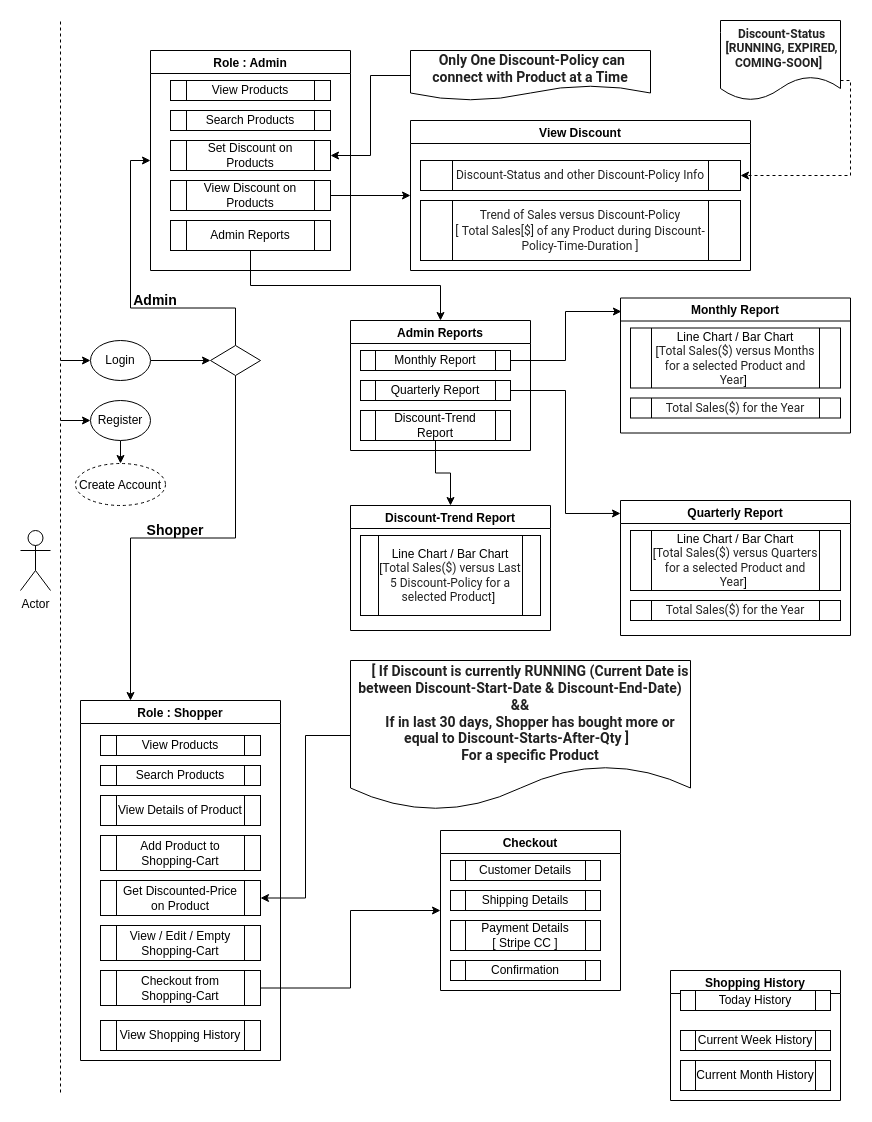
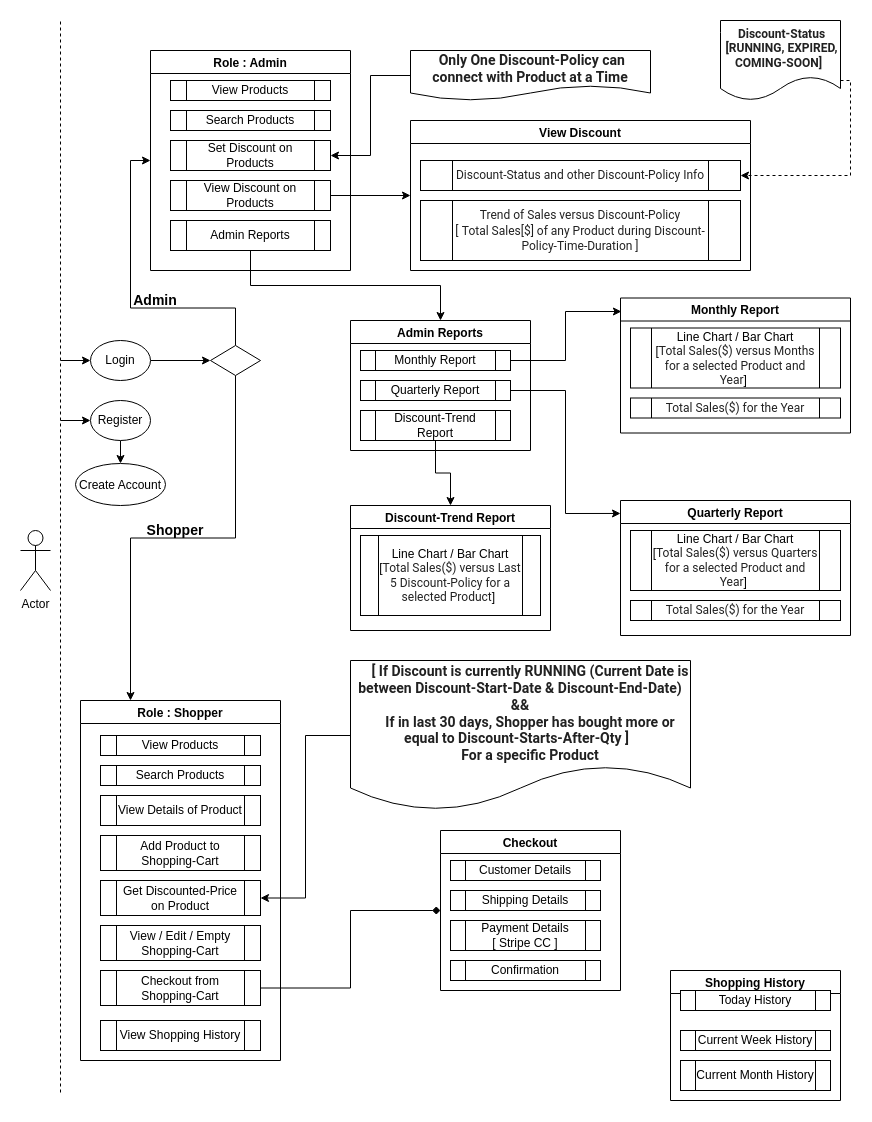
(121, 485) -> (121, 485)
(432, 911) -> (432, 911)
